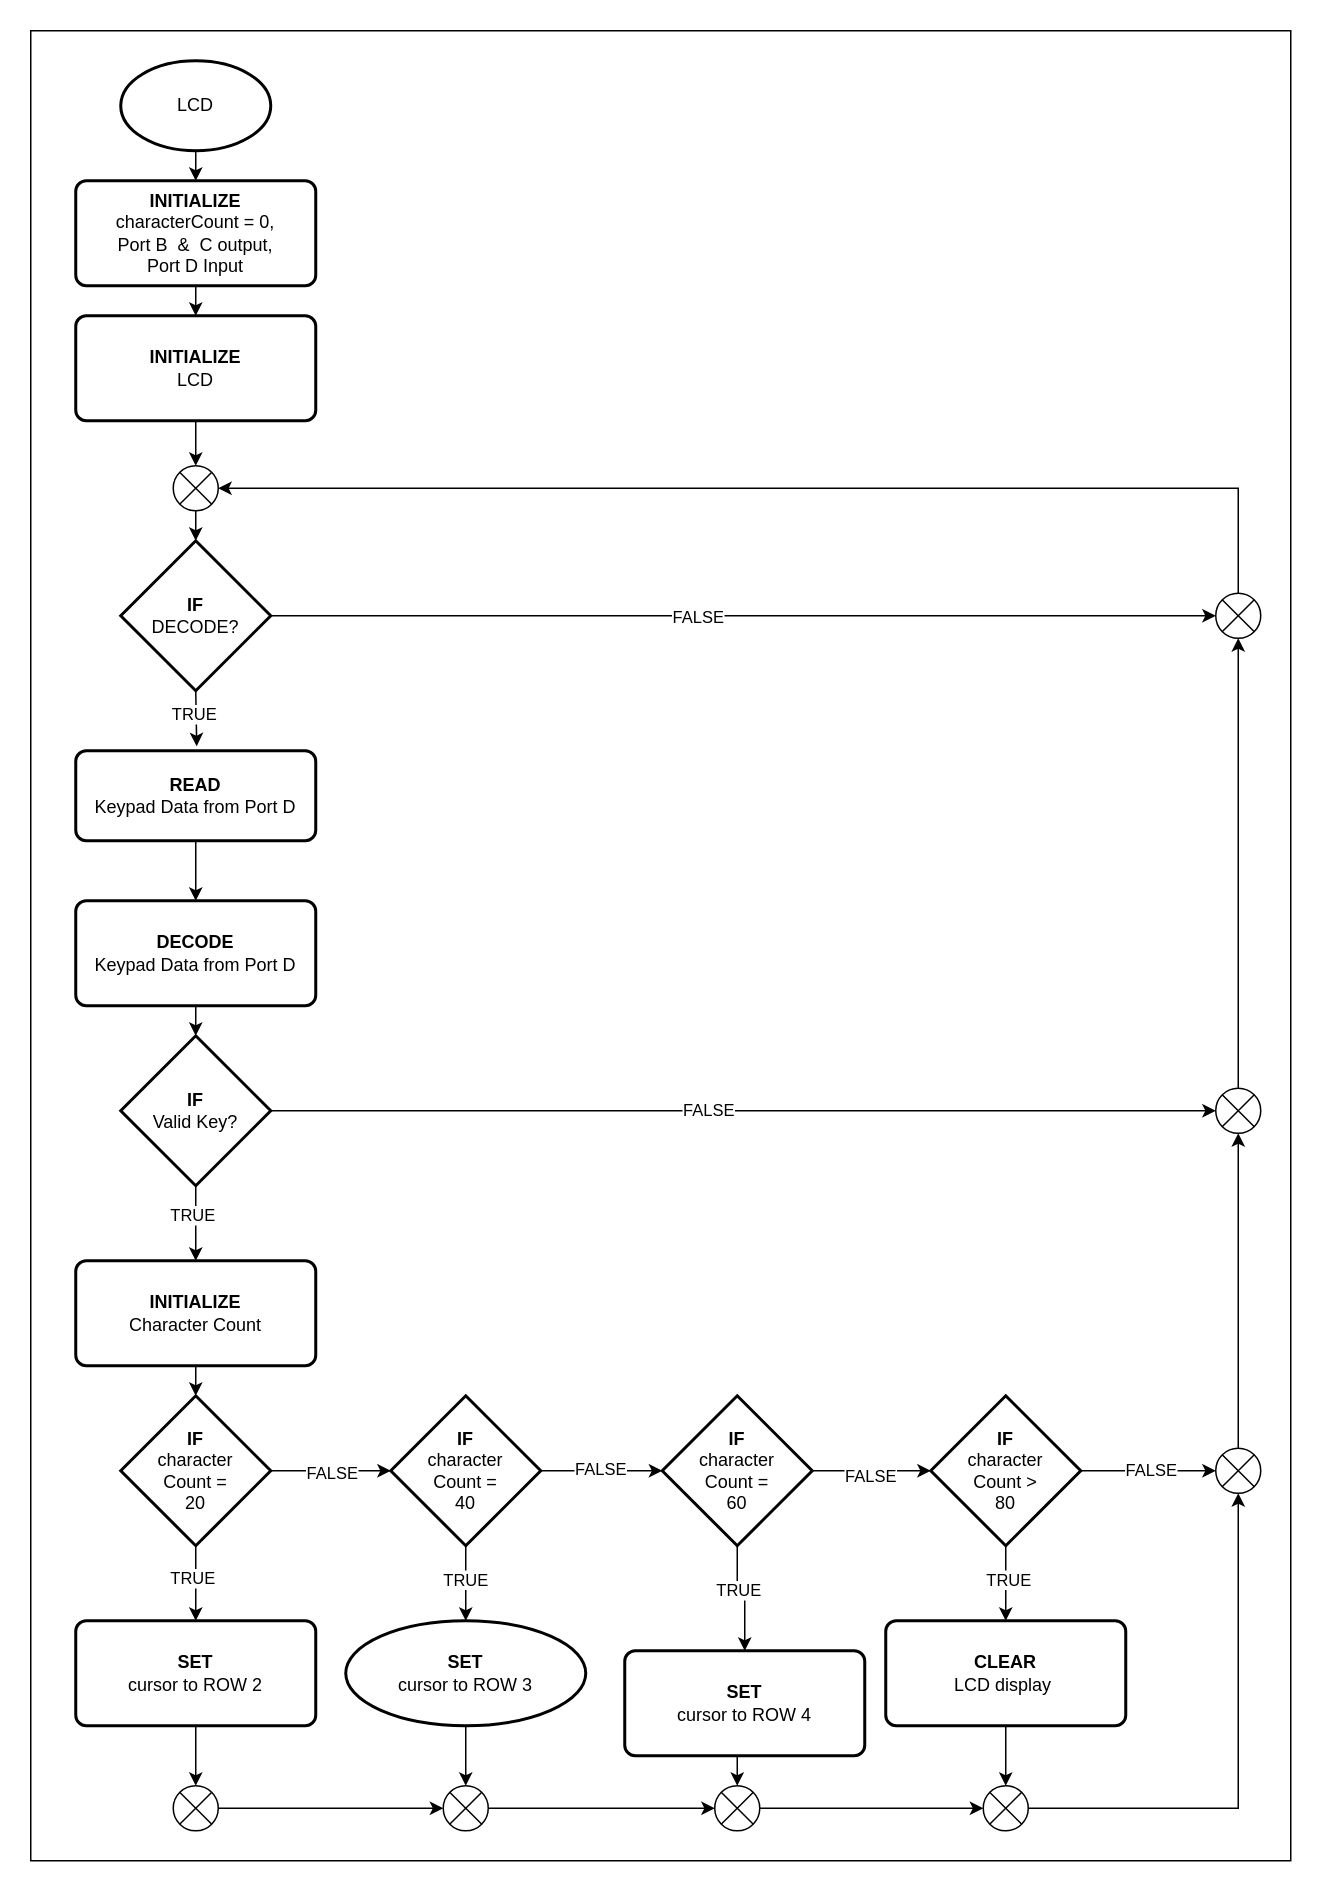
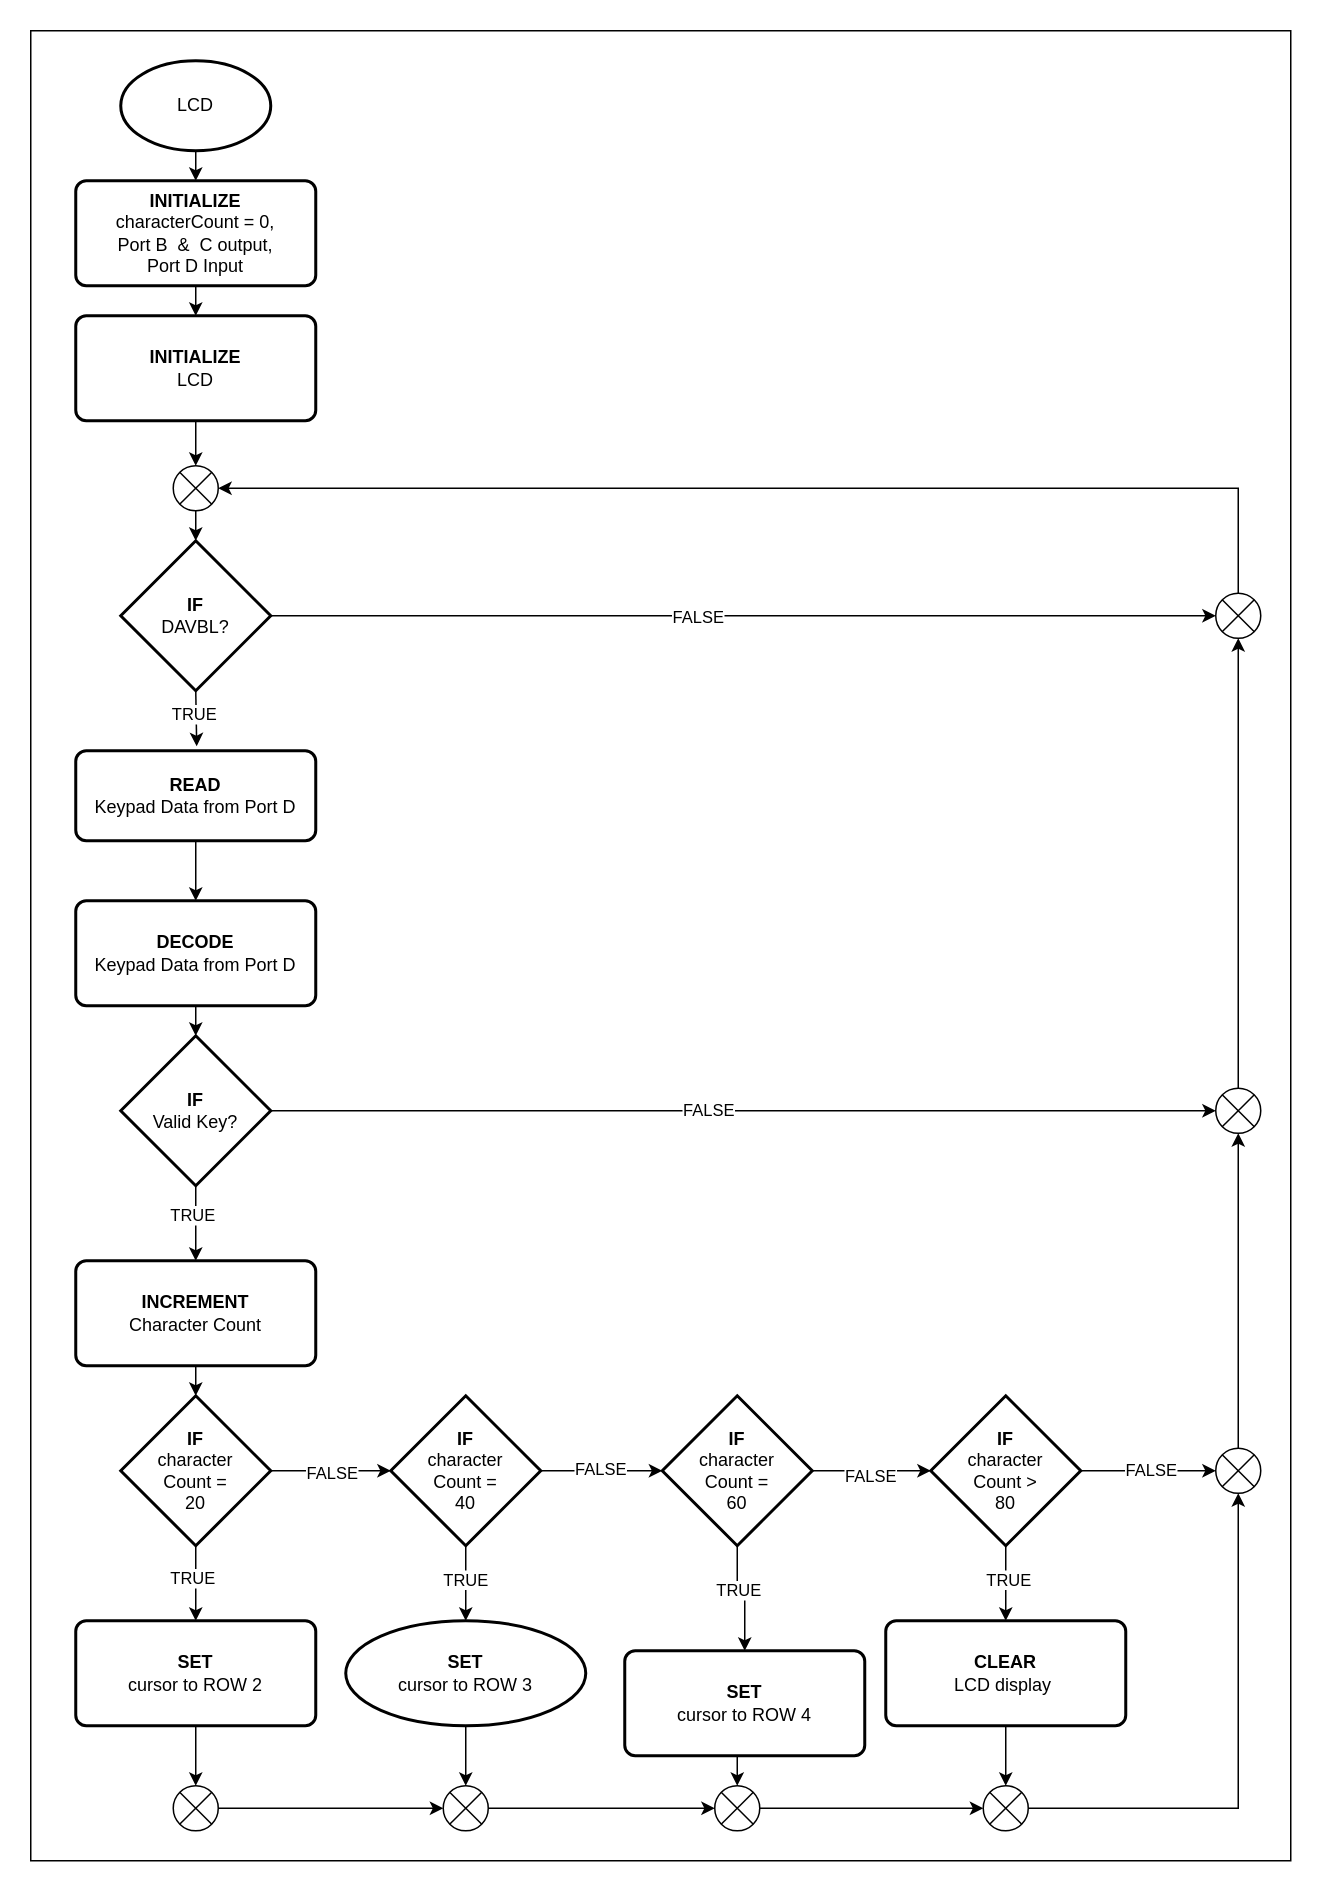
(196, 616) -> (196, 616)
(196, 1313) -> (196, 1313)
